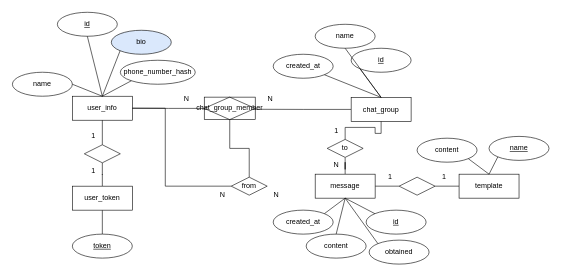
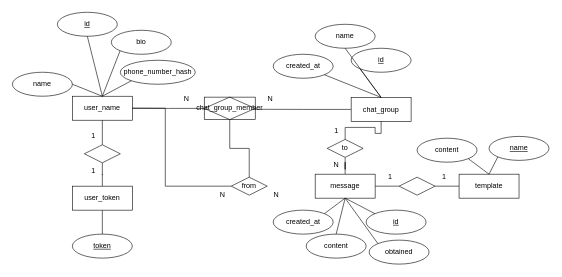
(141, 42) -> (141, 42)
(102, 108) -> (102, 108)
